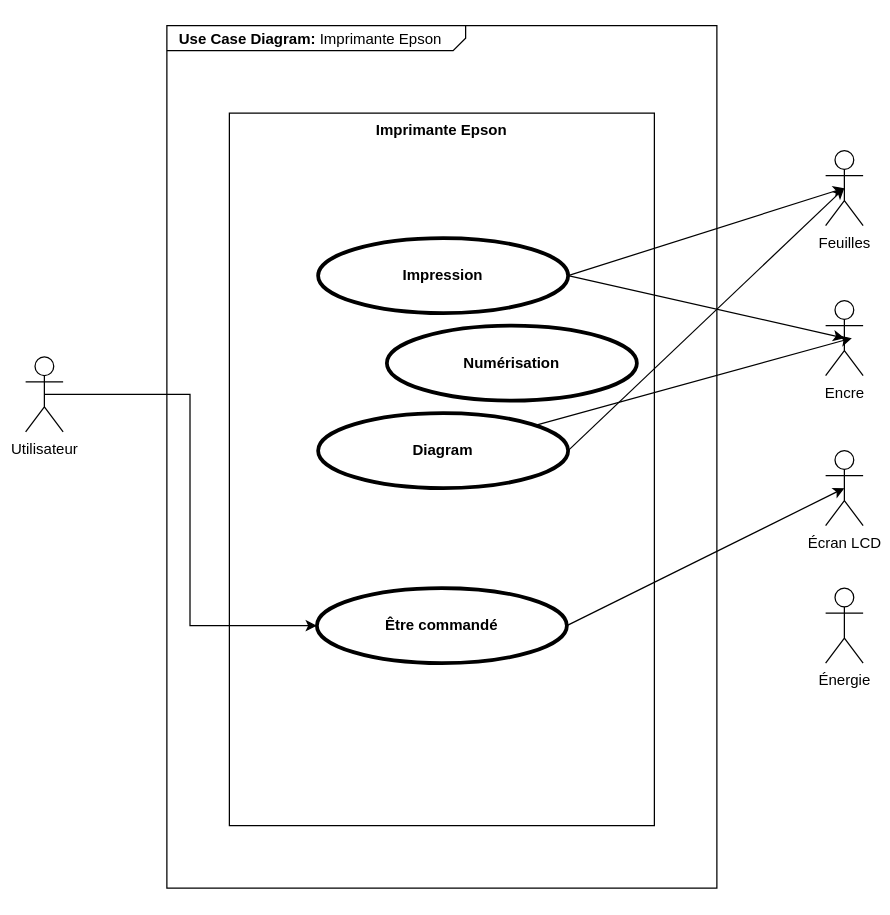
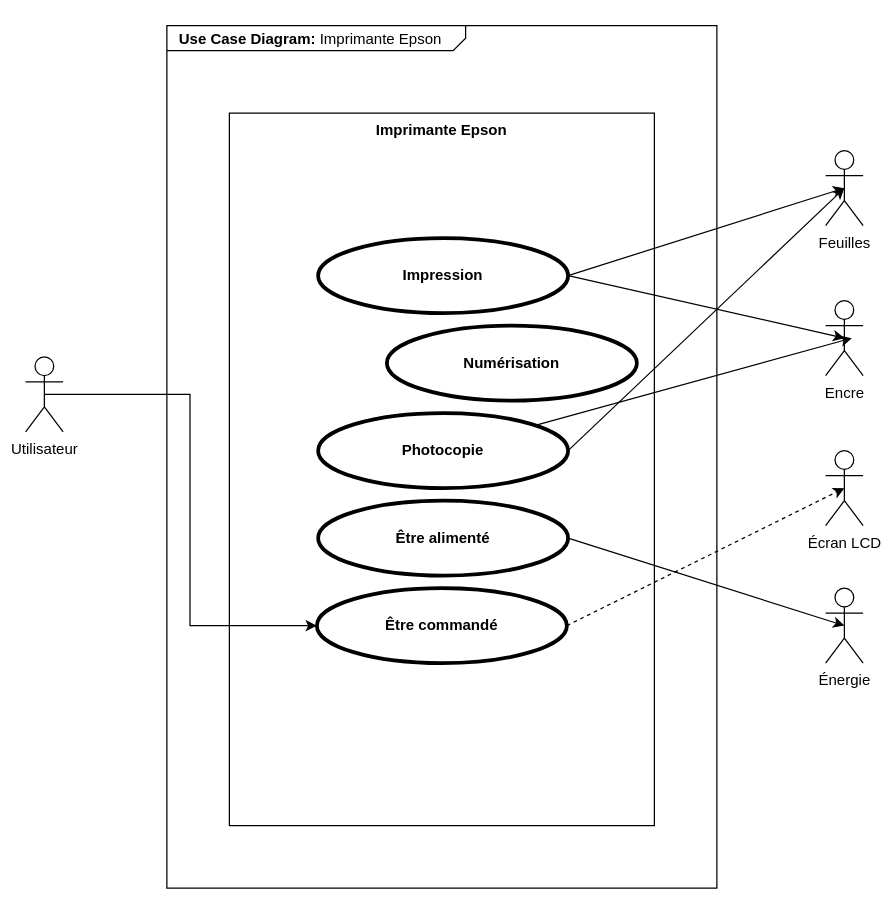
(443, 451) -> (443, 451)
none -> (443, 538)
(703, 558) -> (703, 558)
none -> (702, 581)
